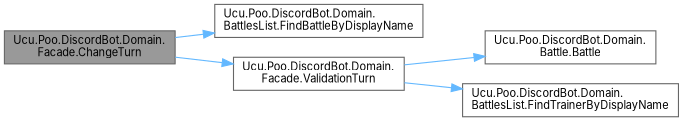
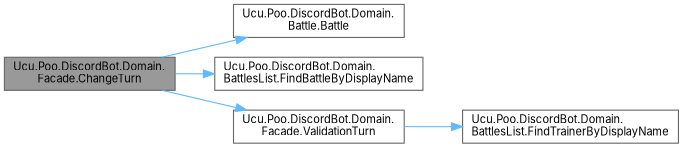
(439, 61) -> (199, 49)
